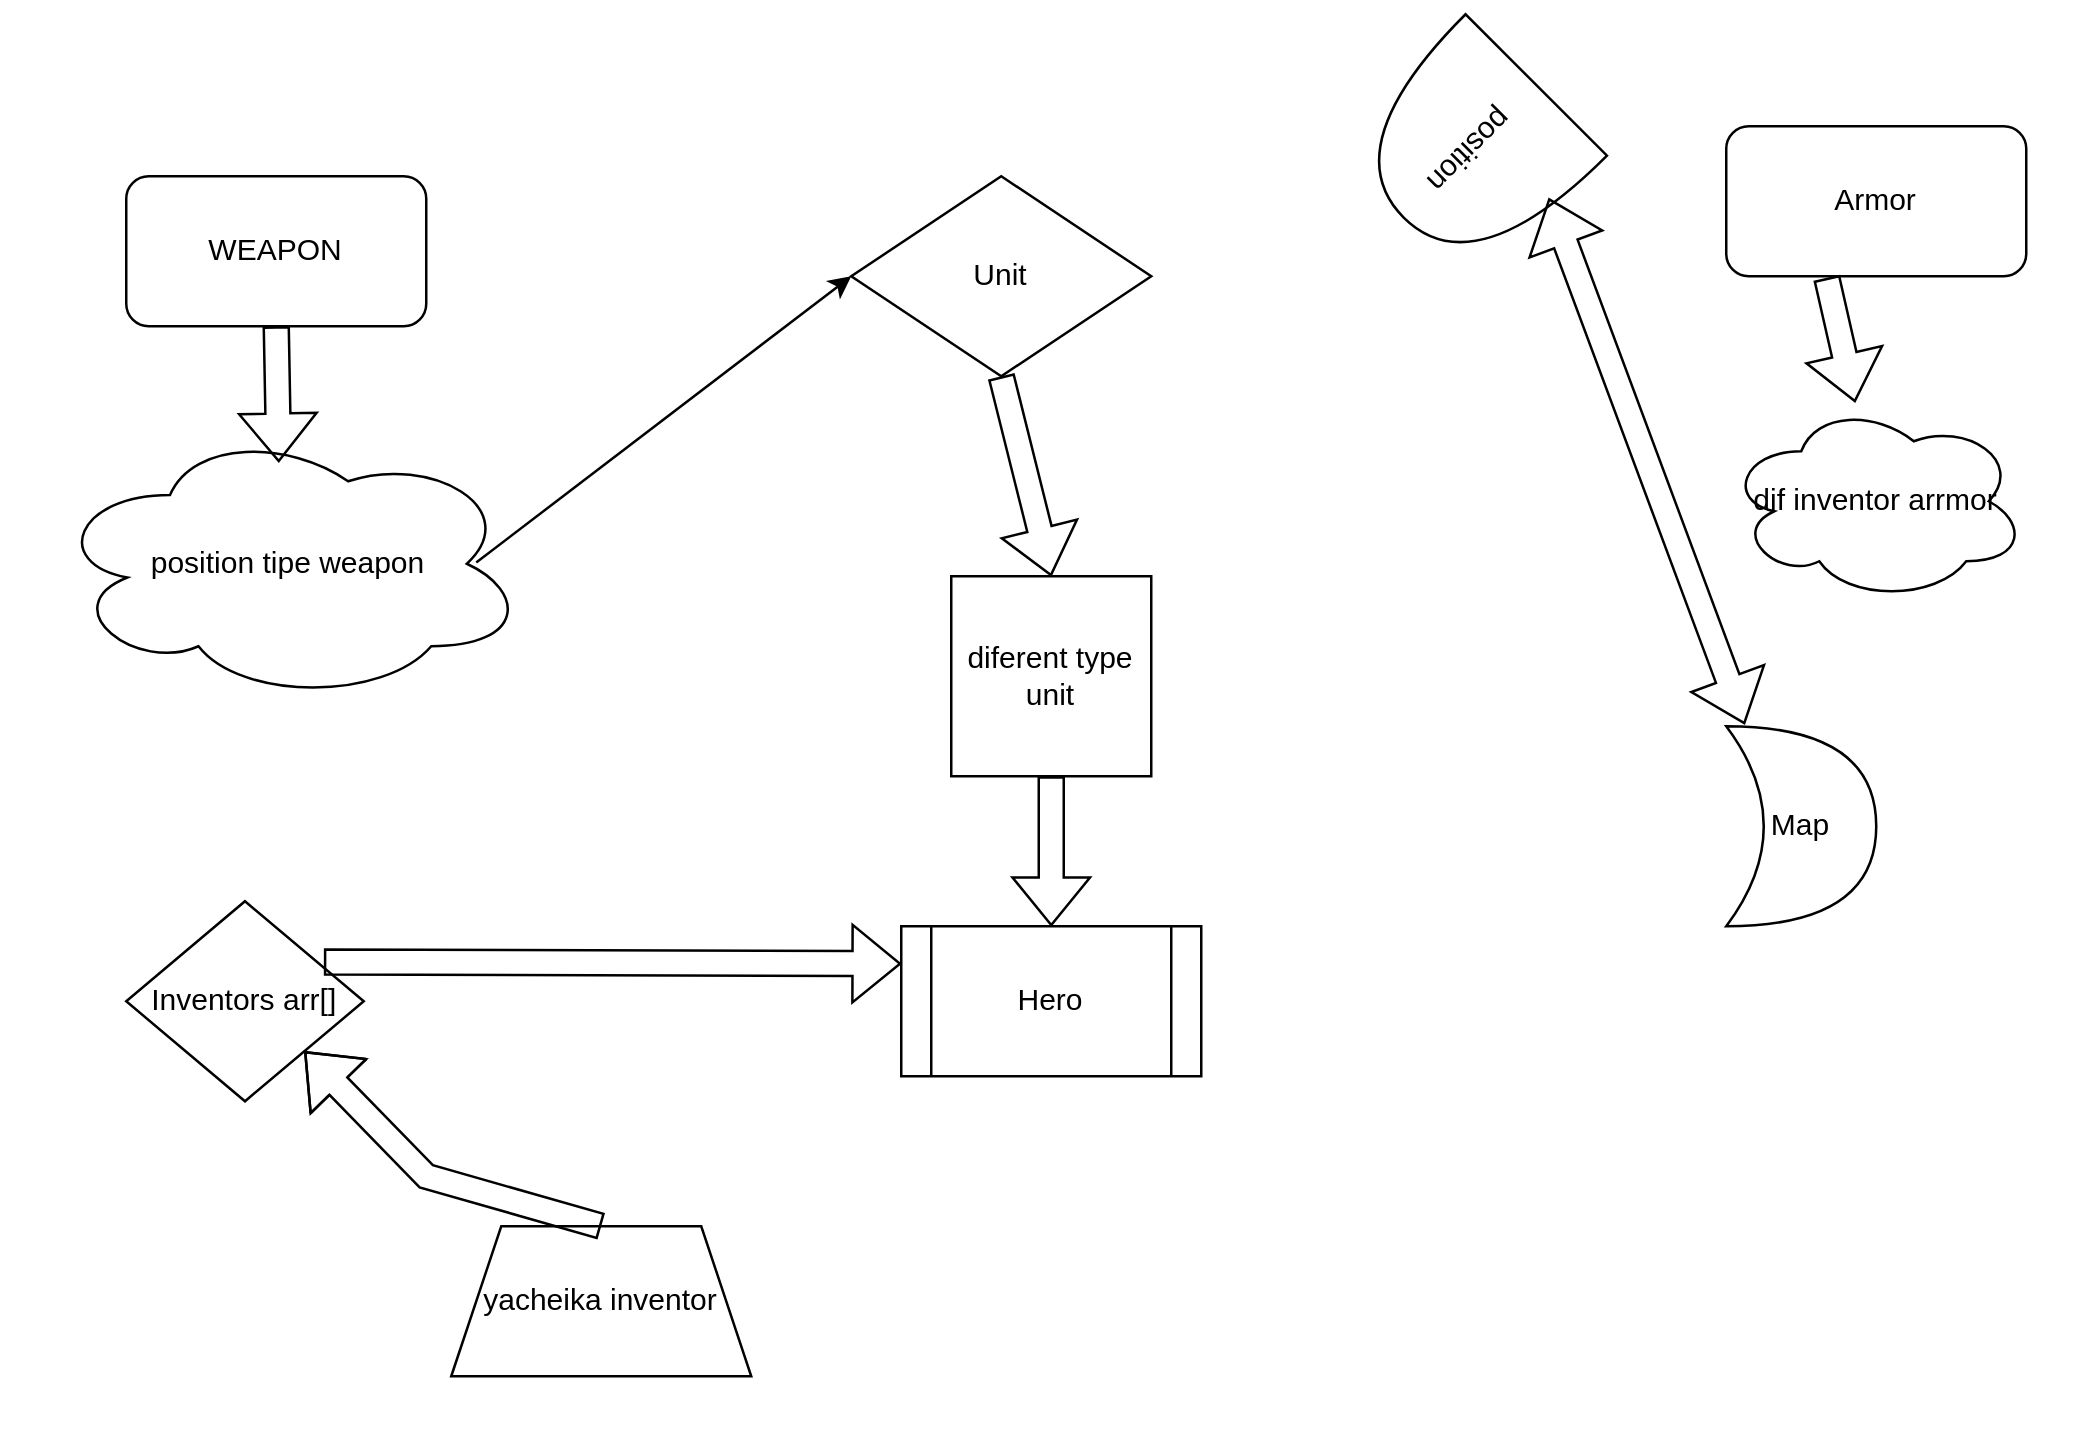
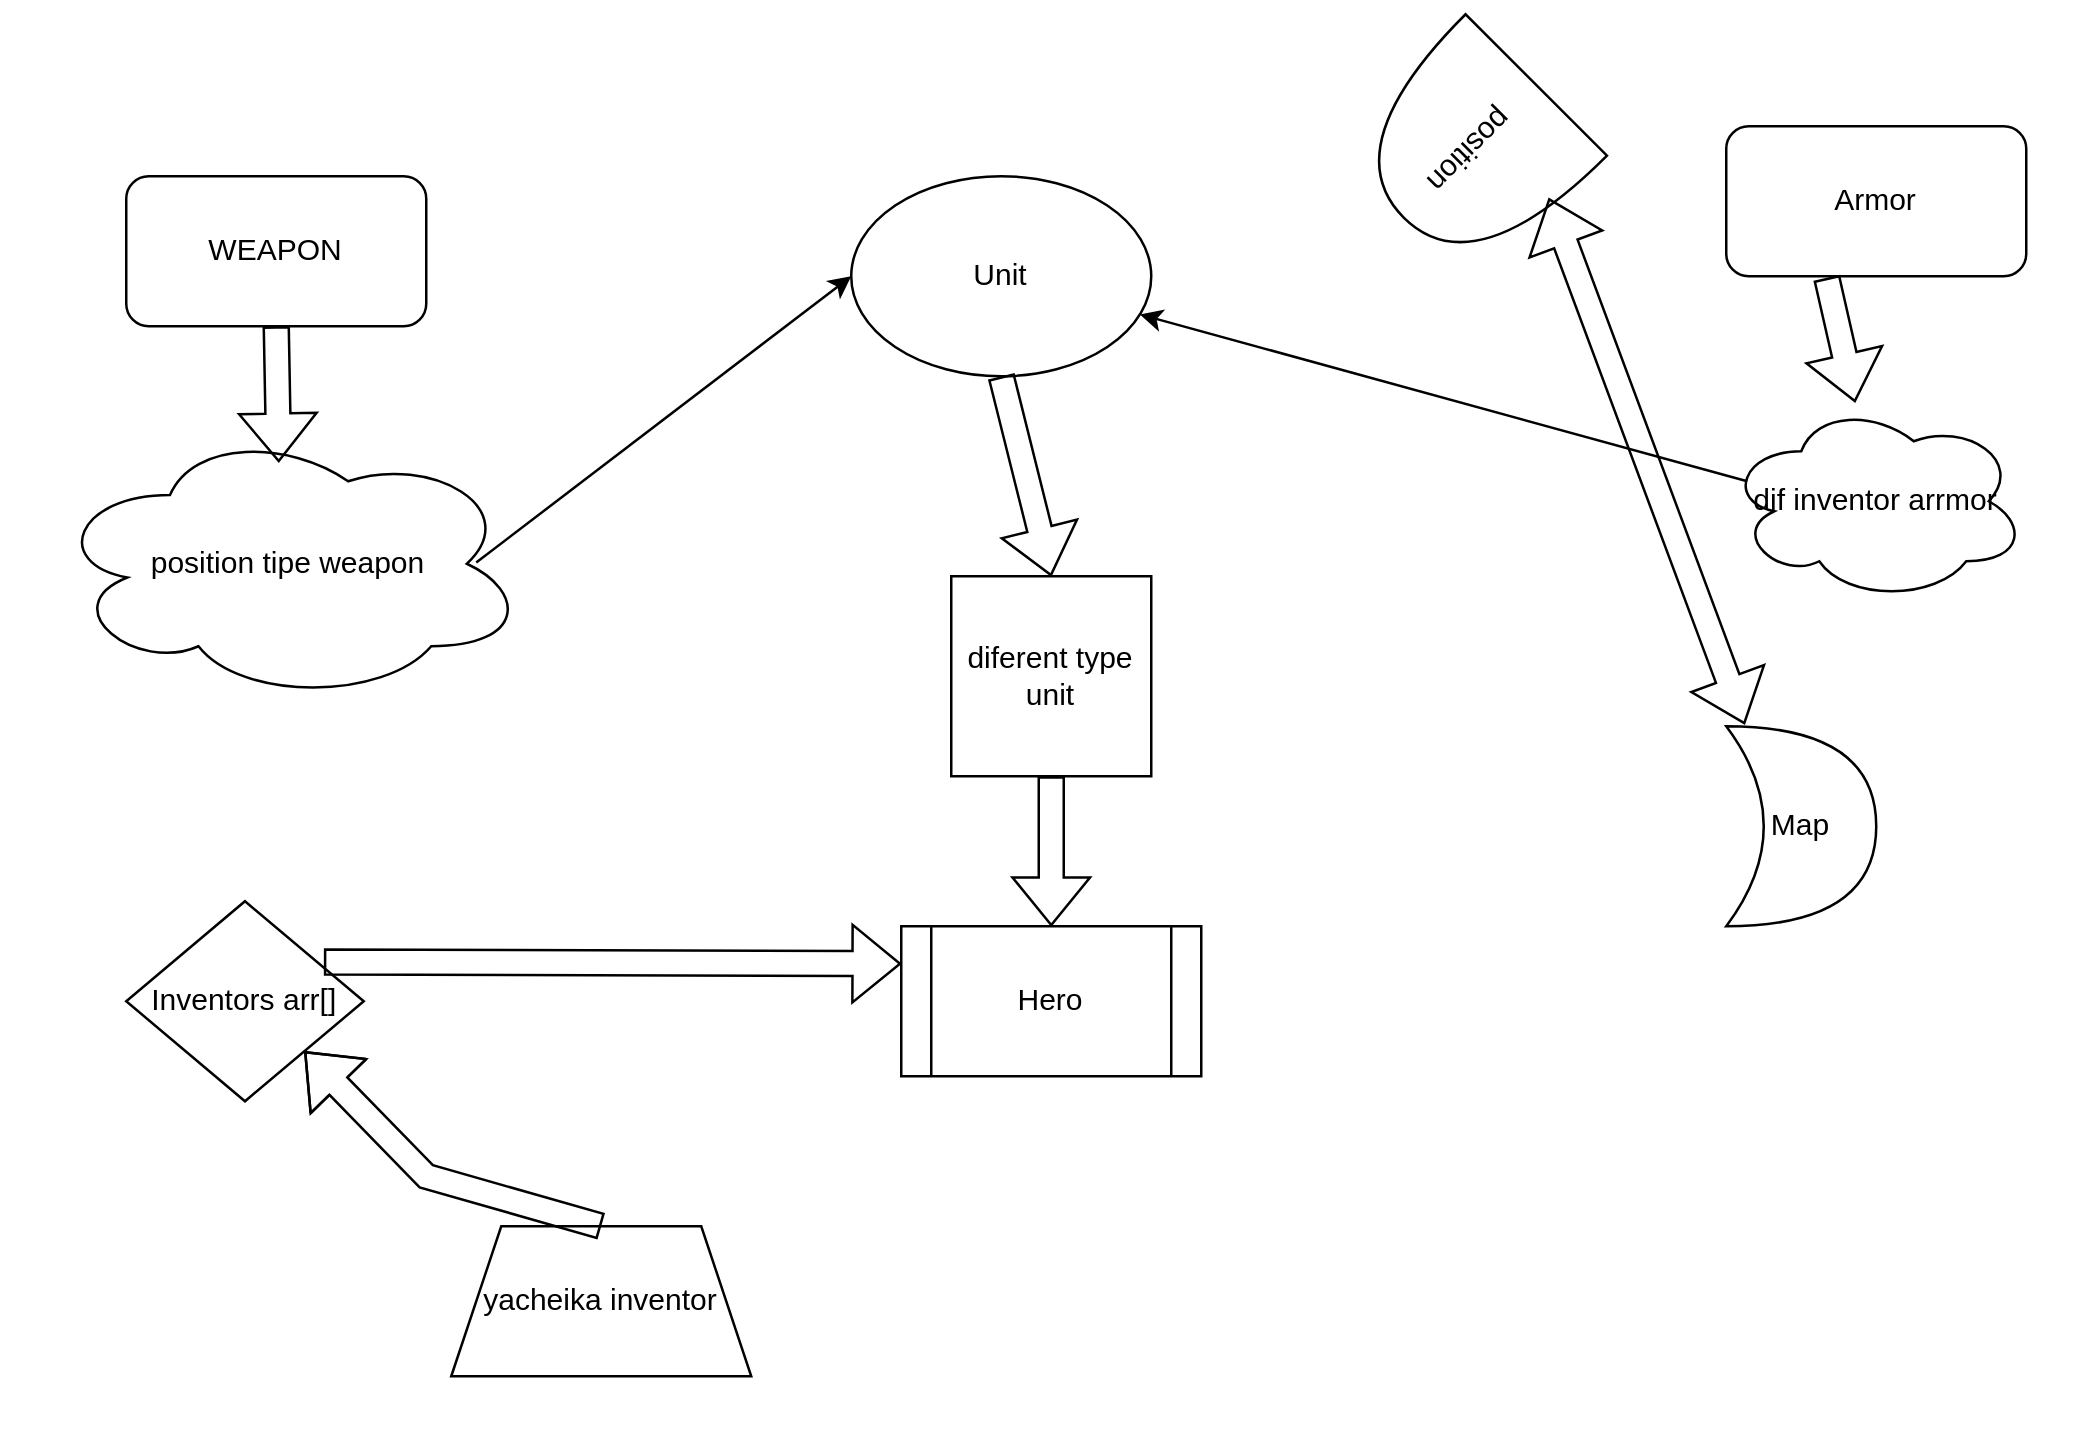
(1001, 276) -> (1001, 276)
none -> (1389, 383)
